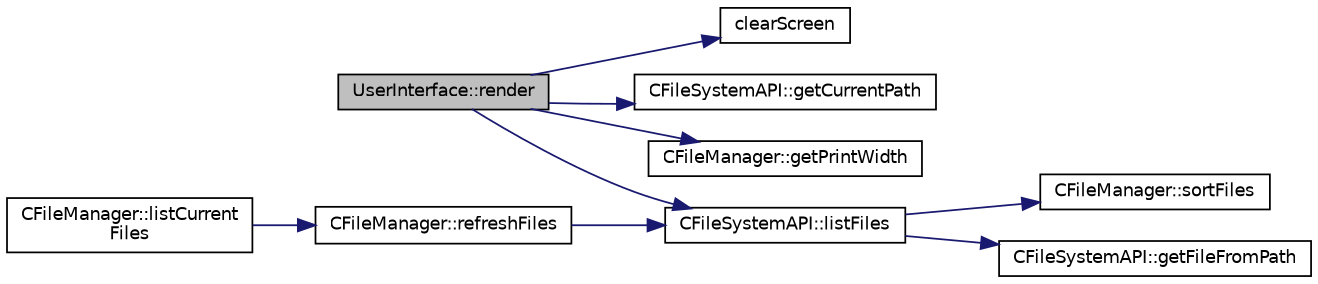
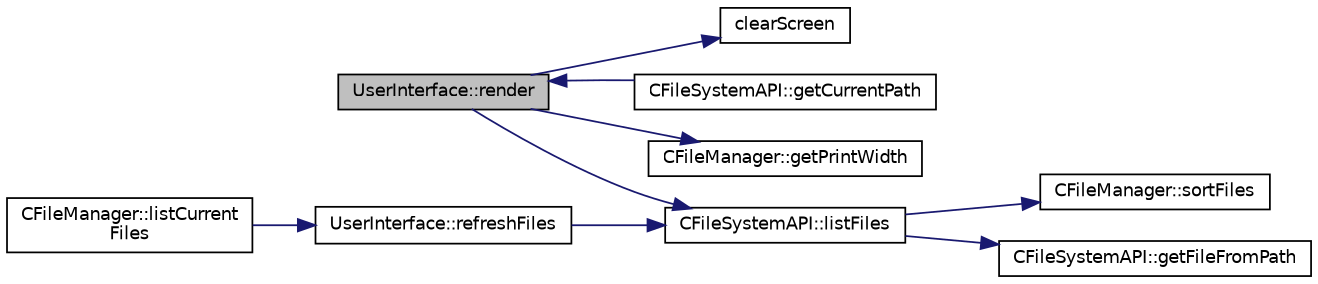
(583, 104) -> (601, 80)
(443, 225) -> (443, 225)
